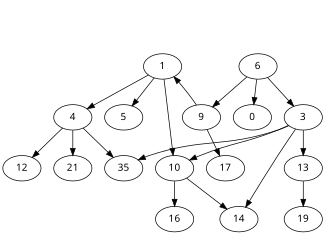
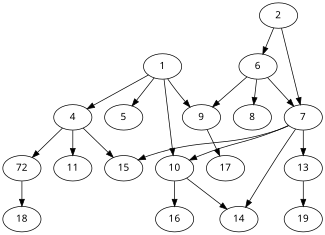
none -> (279, 16)
(188, 93) -> (176, 90)
(252, 117) -> (252, 117)
(303, 117) -> (303, 117)
(22, 168) -> (22, 168)
(73, 168) -> (73, 168)
(124, 168) -> (124, 168)
none -> (22, 219)
